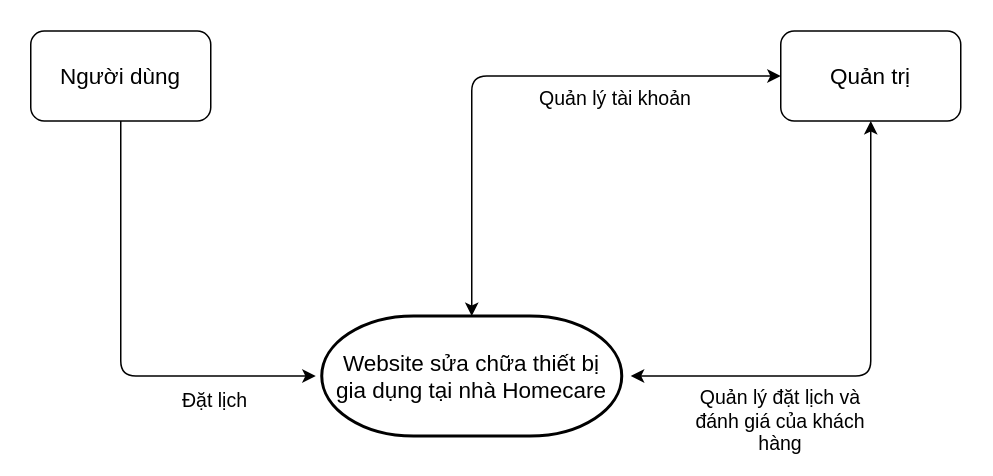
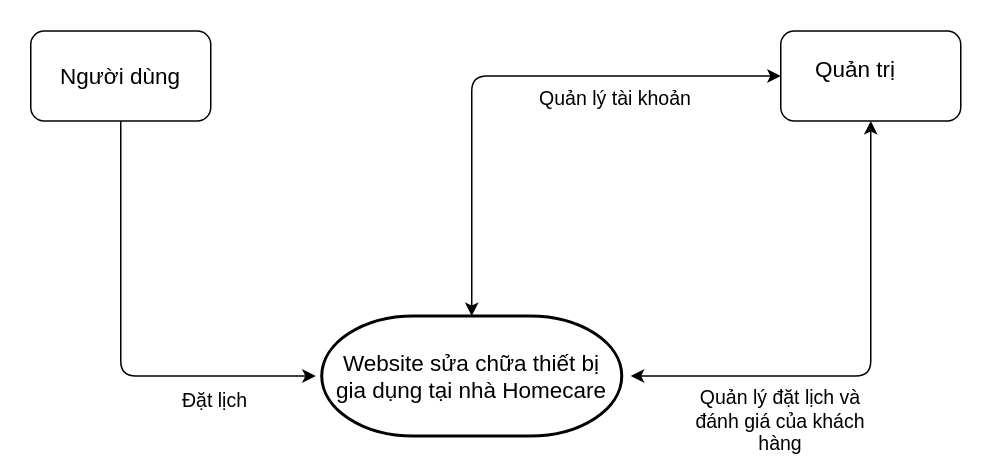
(871, 76) -> (856, 68)
